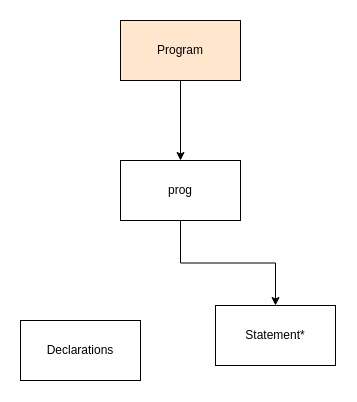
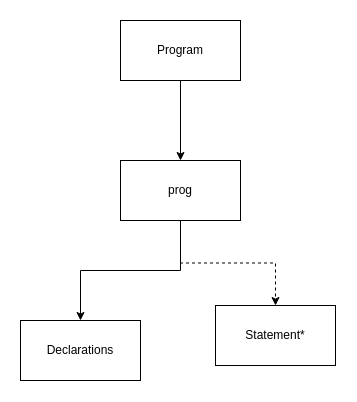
(181, 51) -> (181, 51)
(247, 263) -> (247, 263)
none -> (112, 271)
